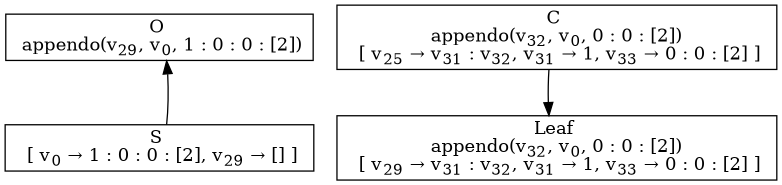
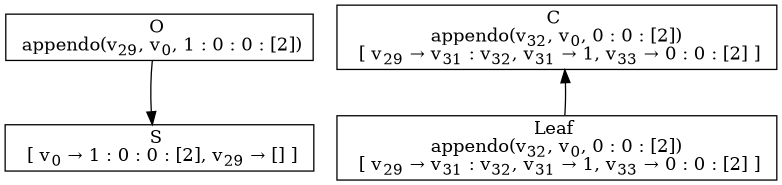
(394, 54) -> (394, 54)
(548, 86) -> (566, 99)
(168, 99) -> (151, 86)
